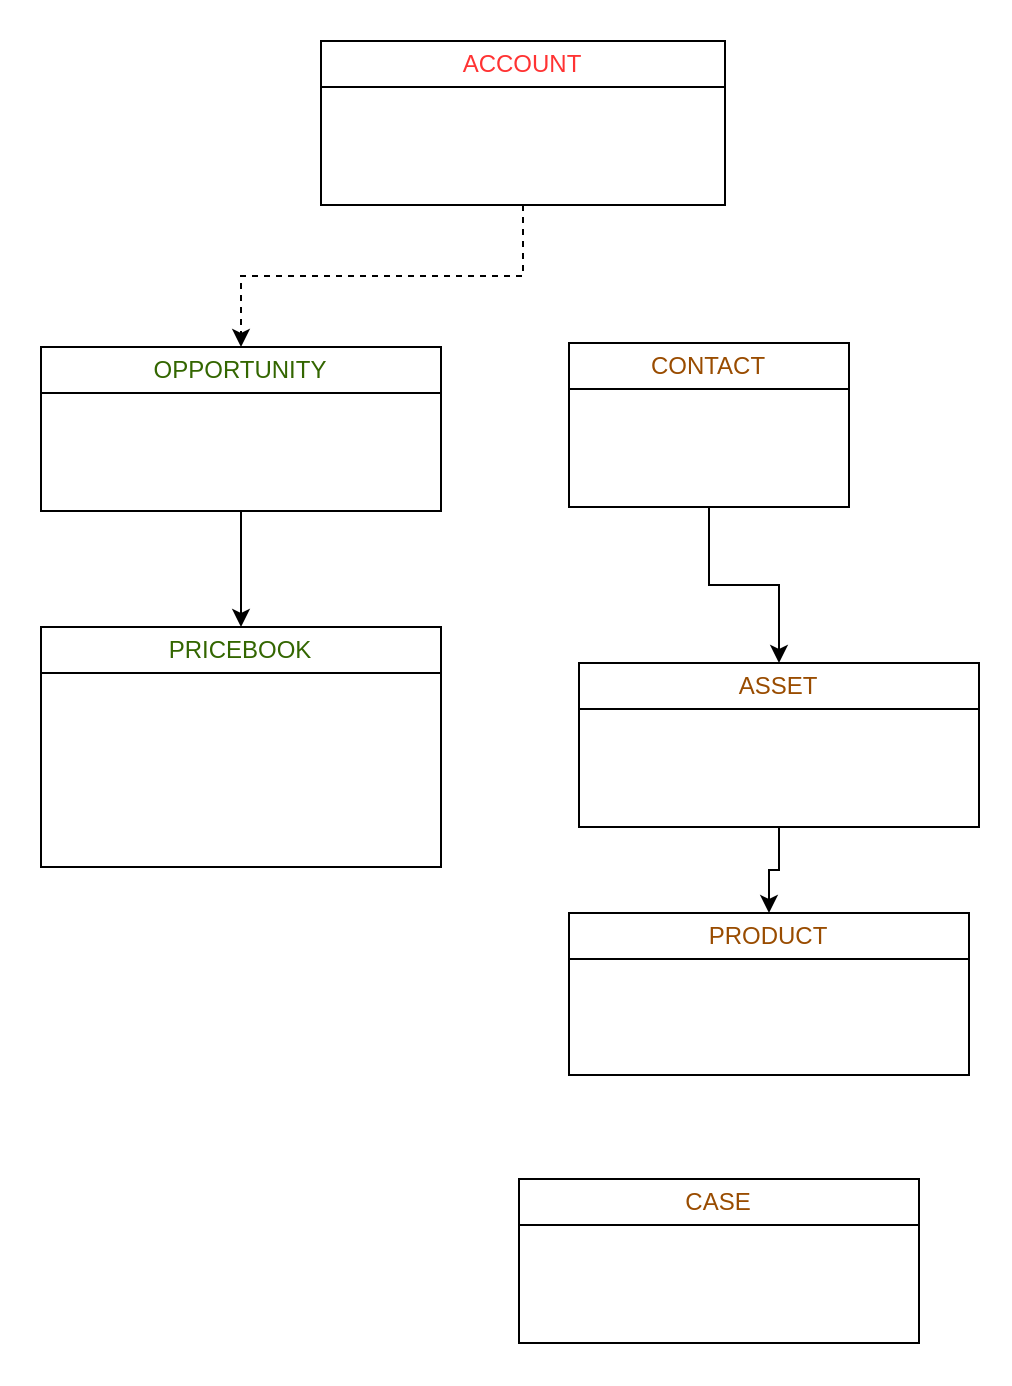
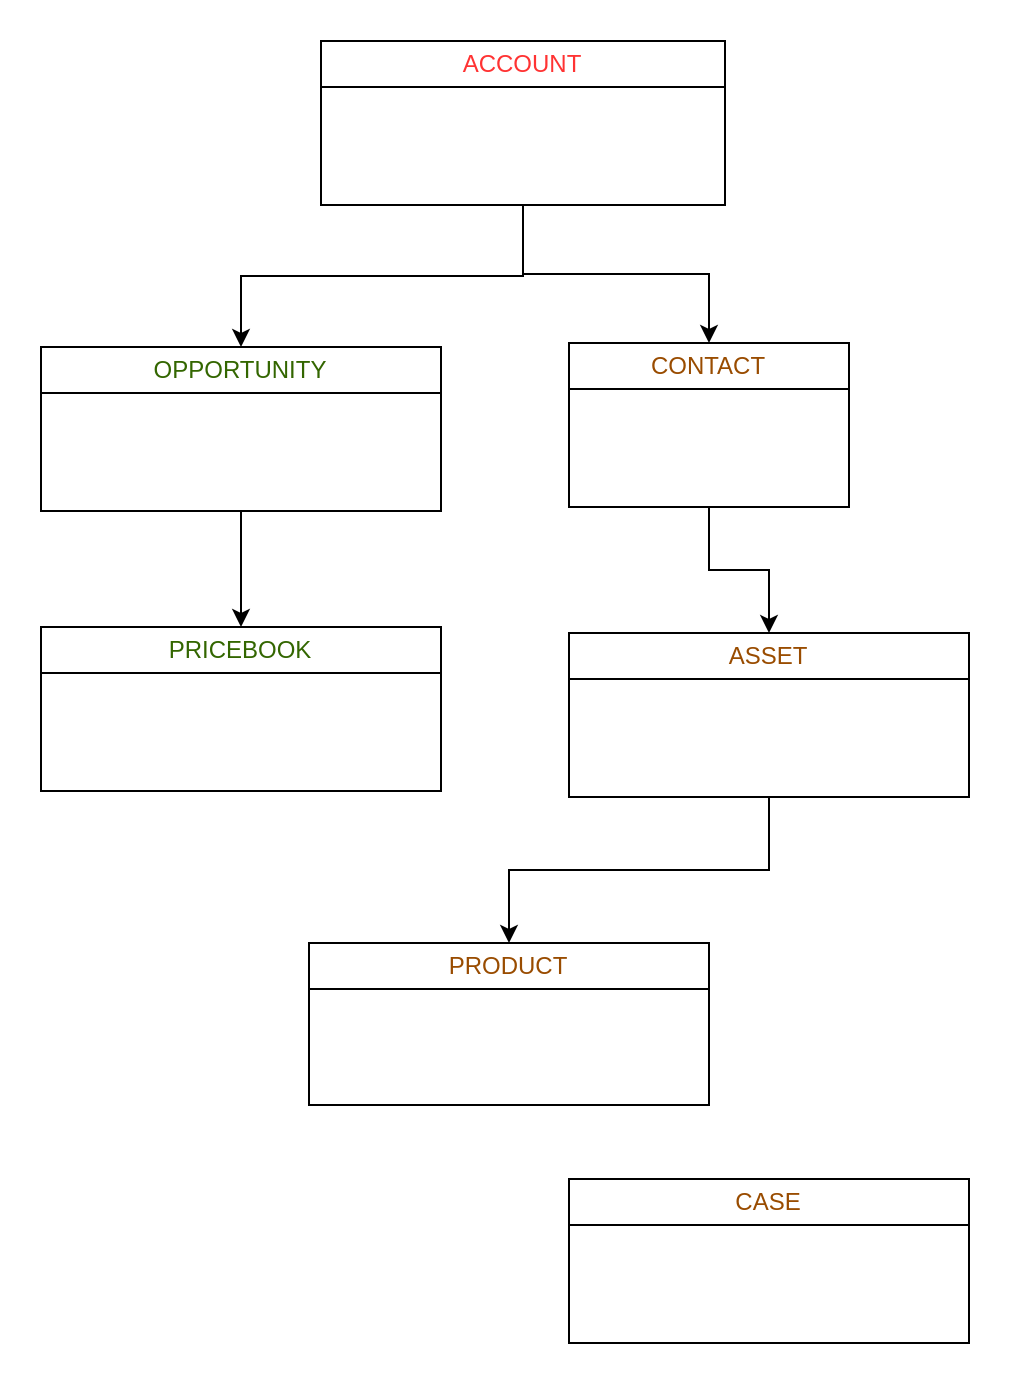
none -> (646, 274)
(354, 276) -> (354, 276)
(779, 745) -> (769, 715)
(241, 747) -> (241, 709)
(769, 994) -> (509, 1024)
(719, 1261) -> (769, 1261)
